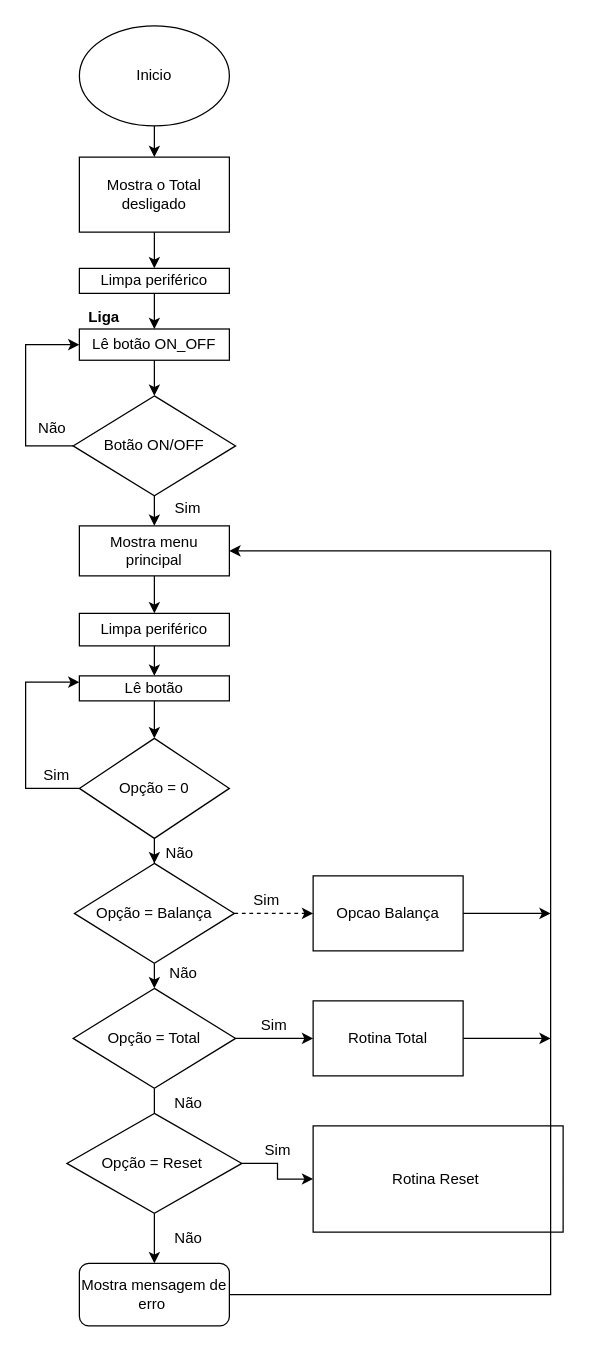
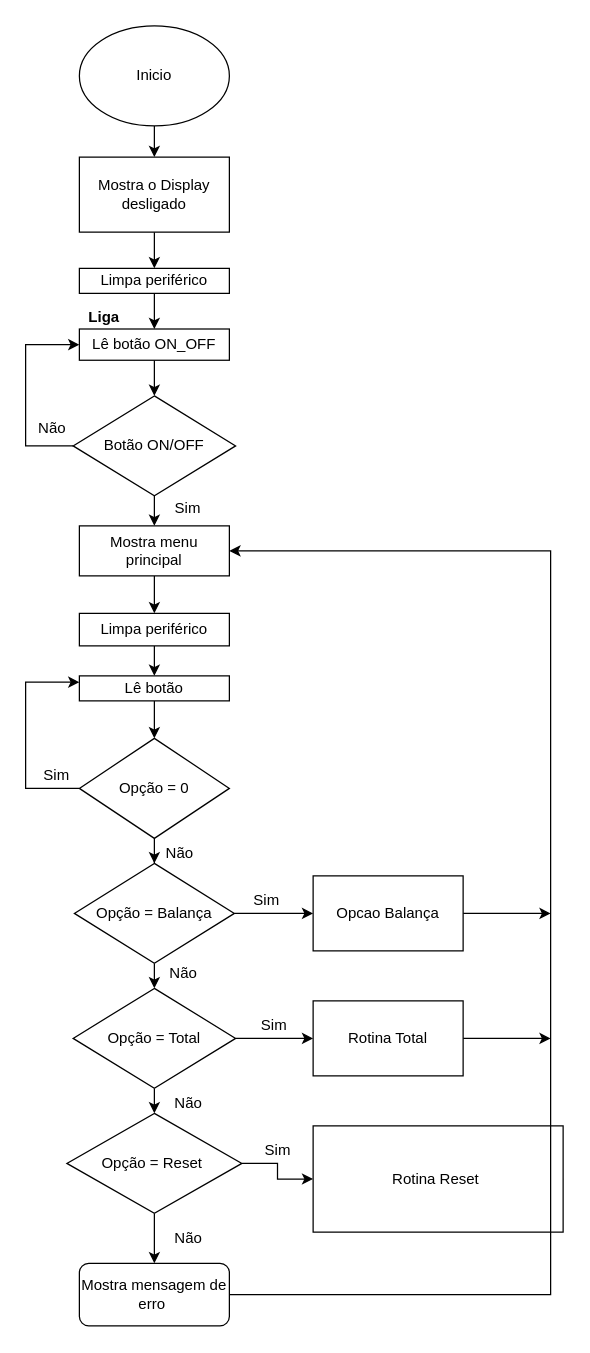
(154, 194) -> (154, 194)
(270, 913) -> (270, 913)
(154, 1107) -> (154, 1103)
